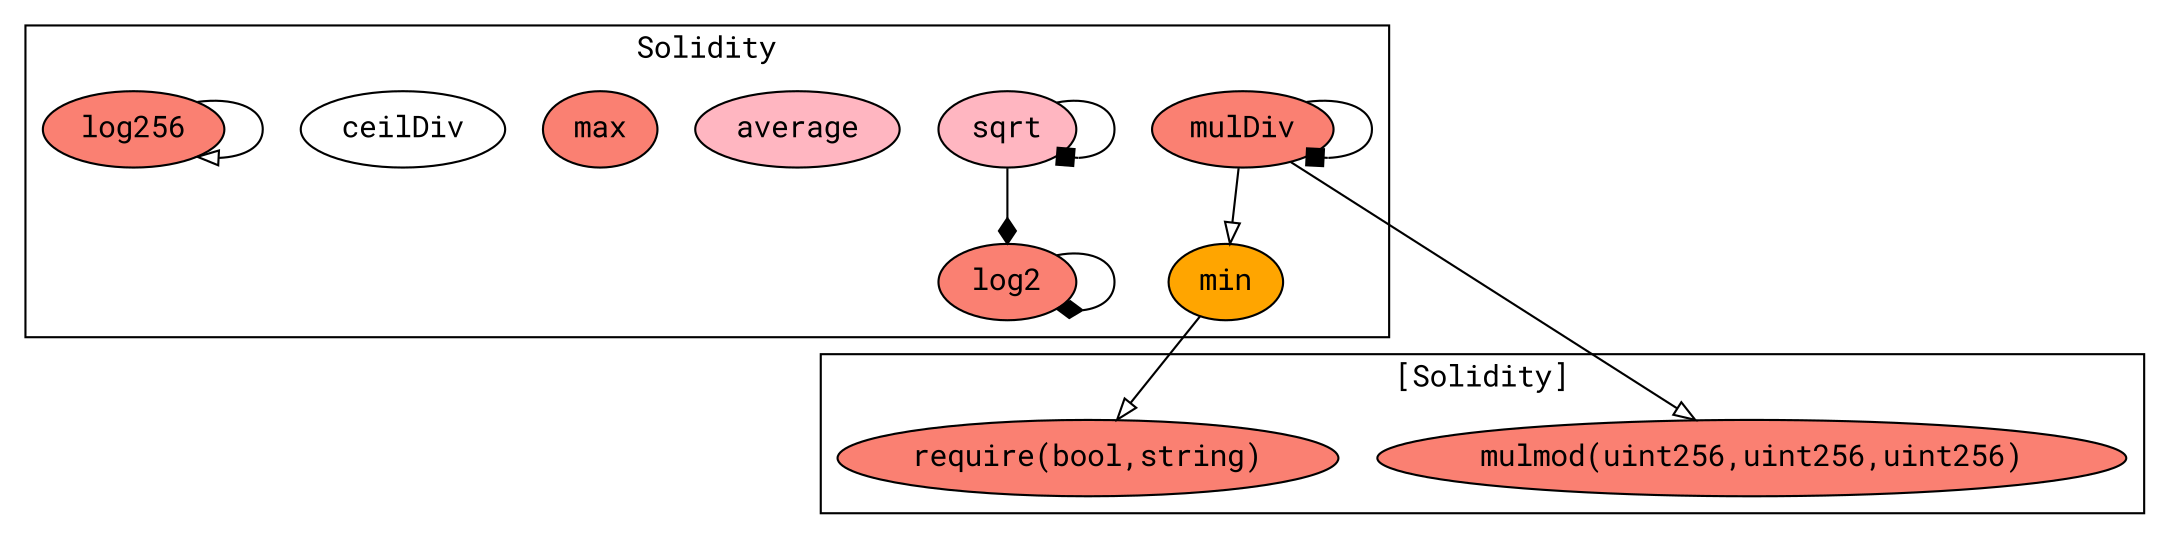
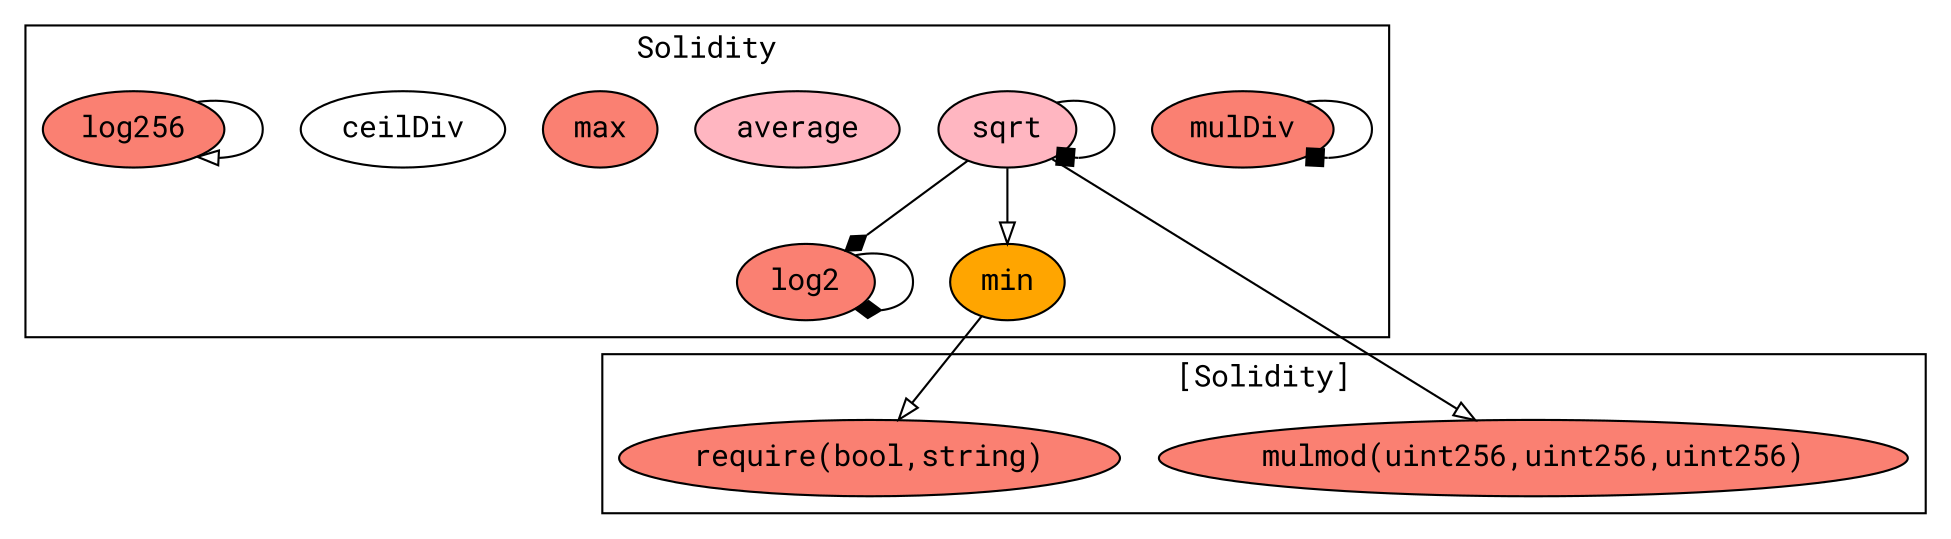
(1236, 195) -> (1007, 195)
(1484, 285) -> (1255, 284)
